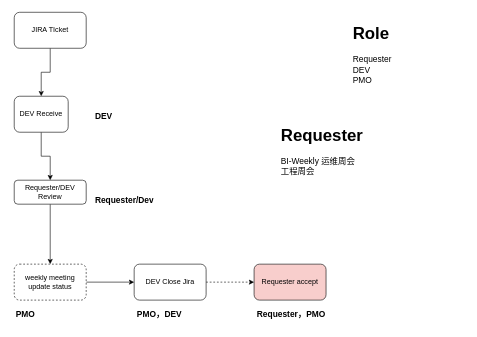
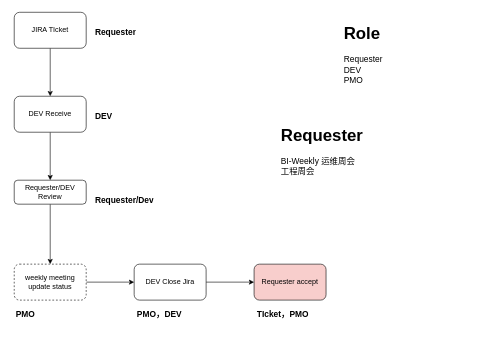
none -> (130, 30)
(407, 54) -> (398, 54)
(41, 114) -> (50, 114)
(228, 282) -> (228, 282)
(285, 299) -> (279, 299)
